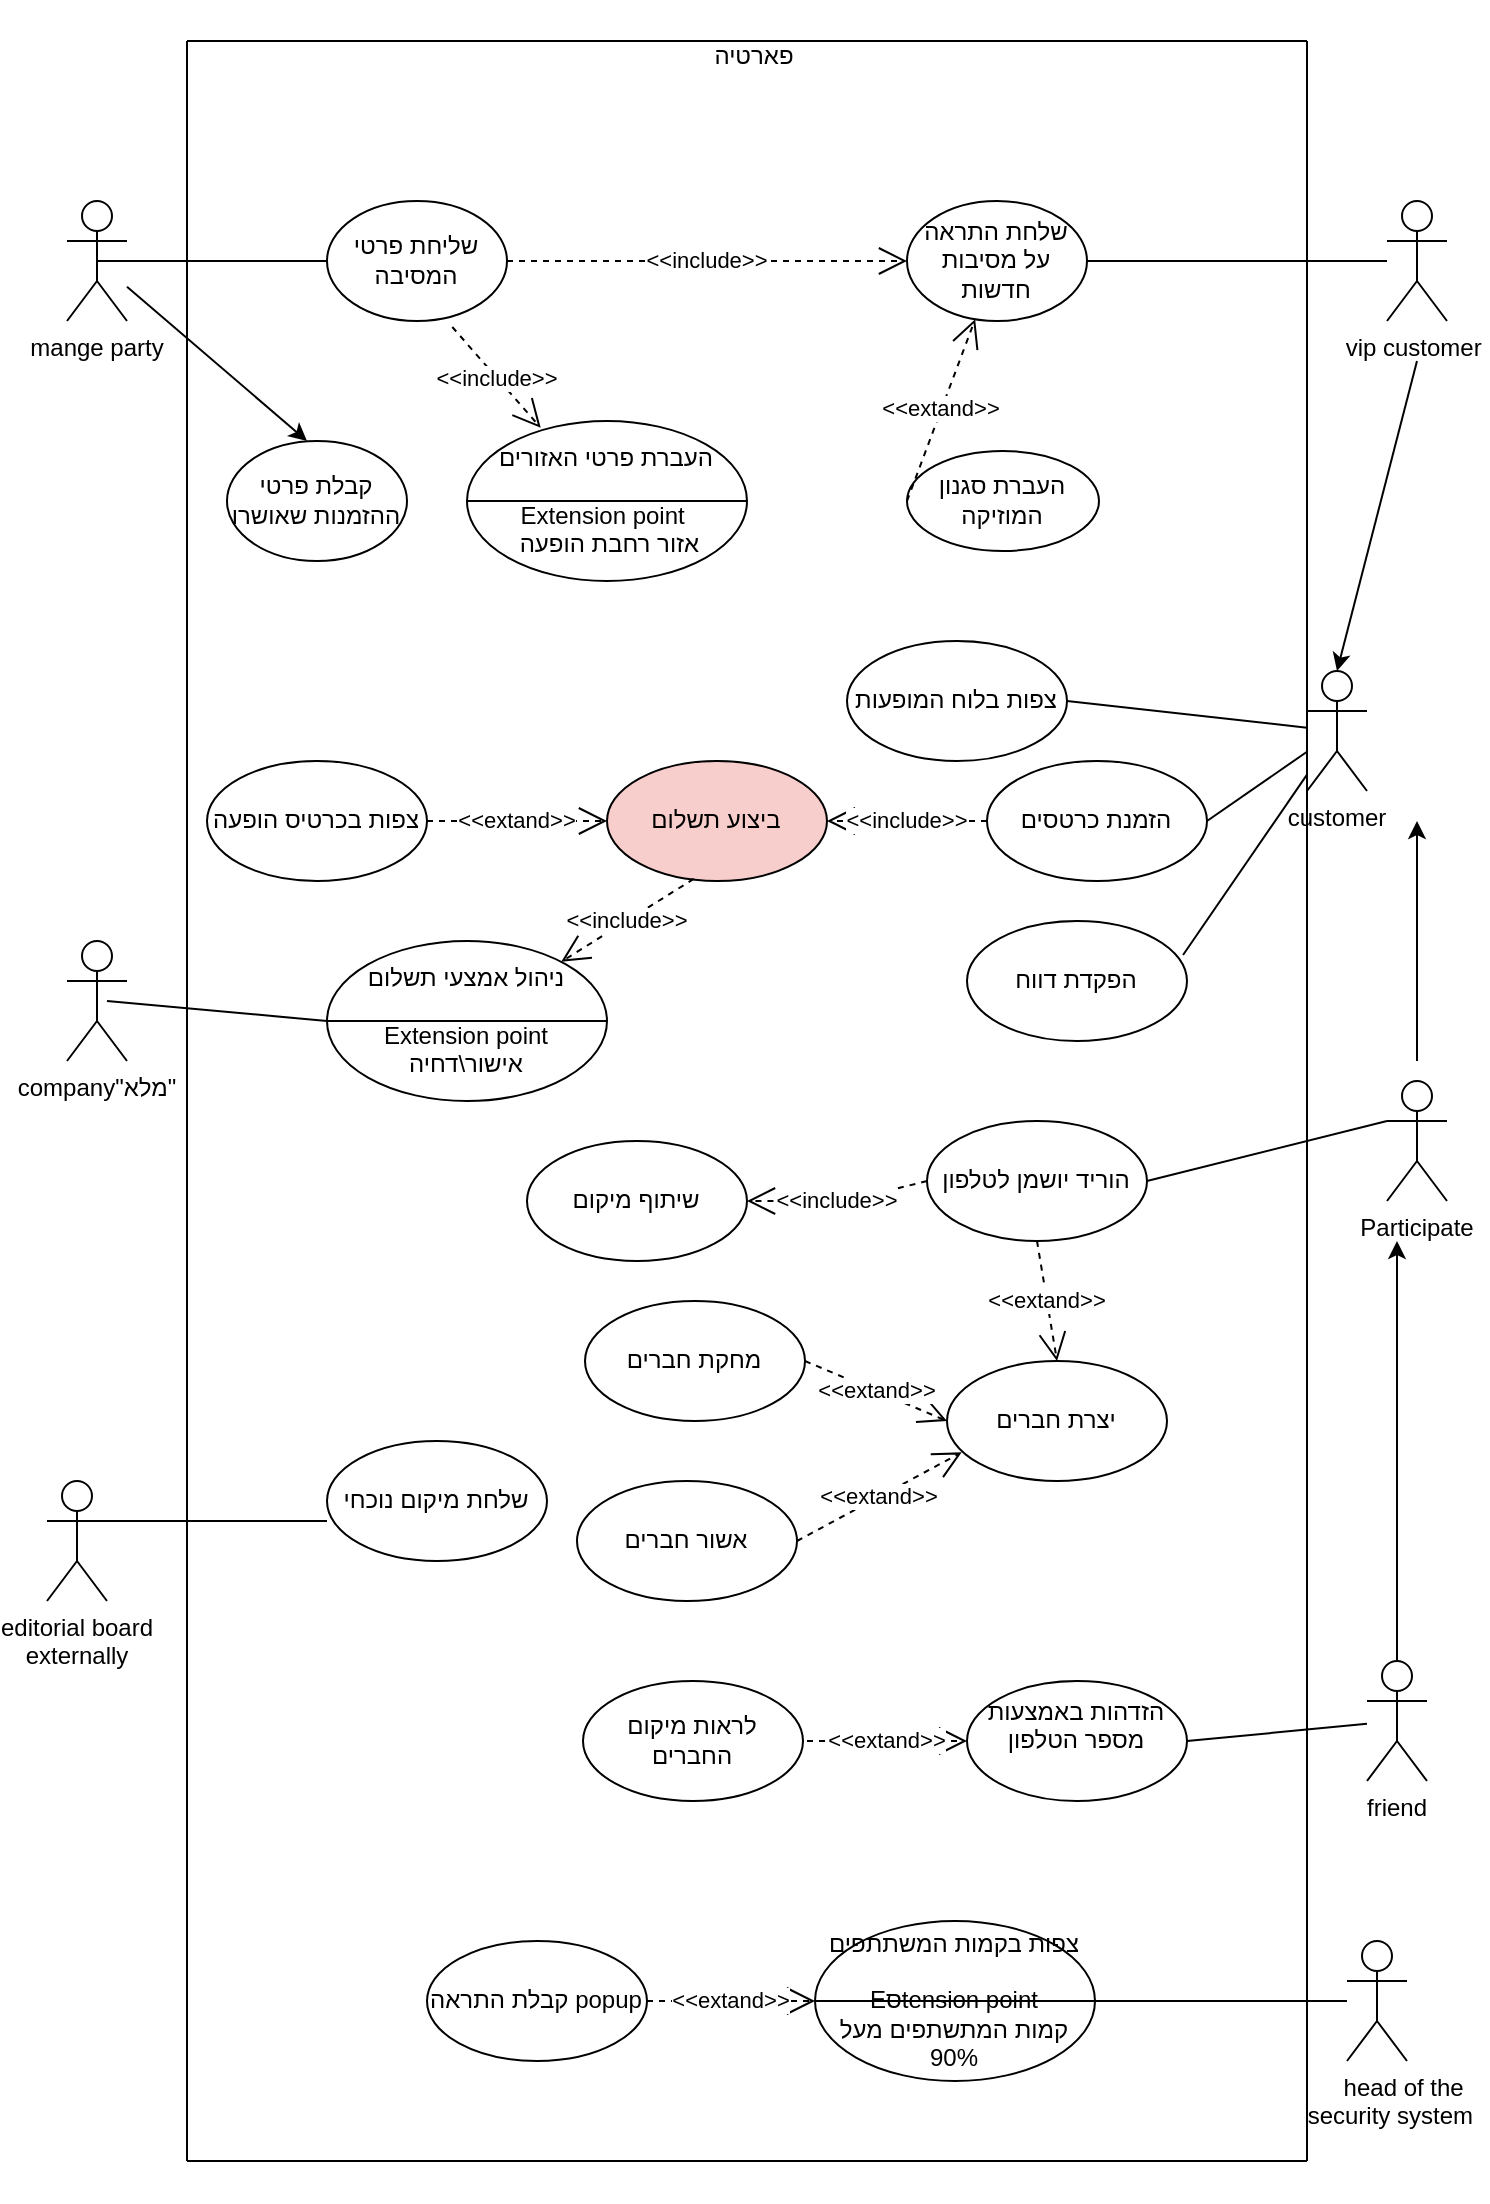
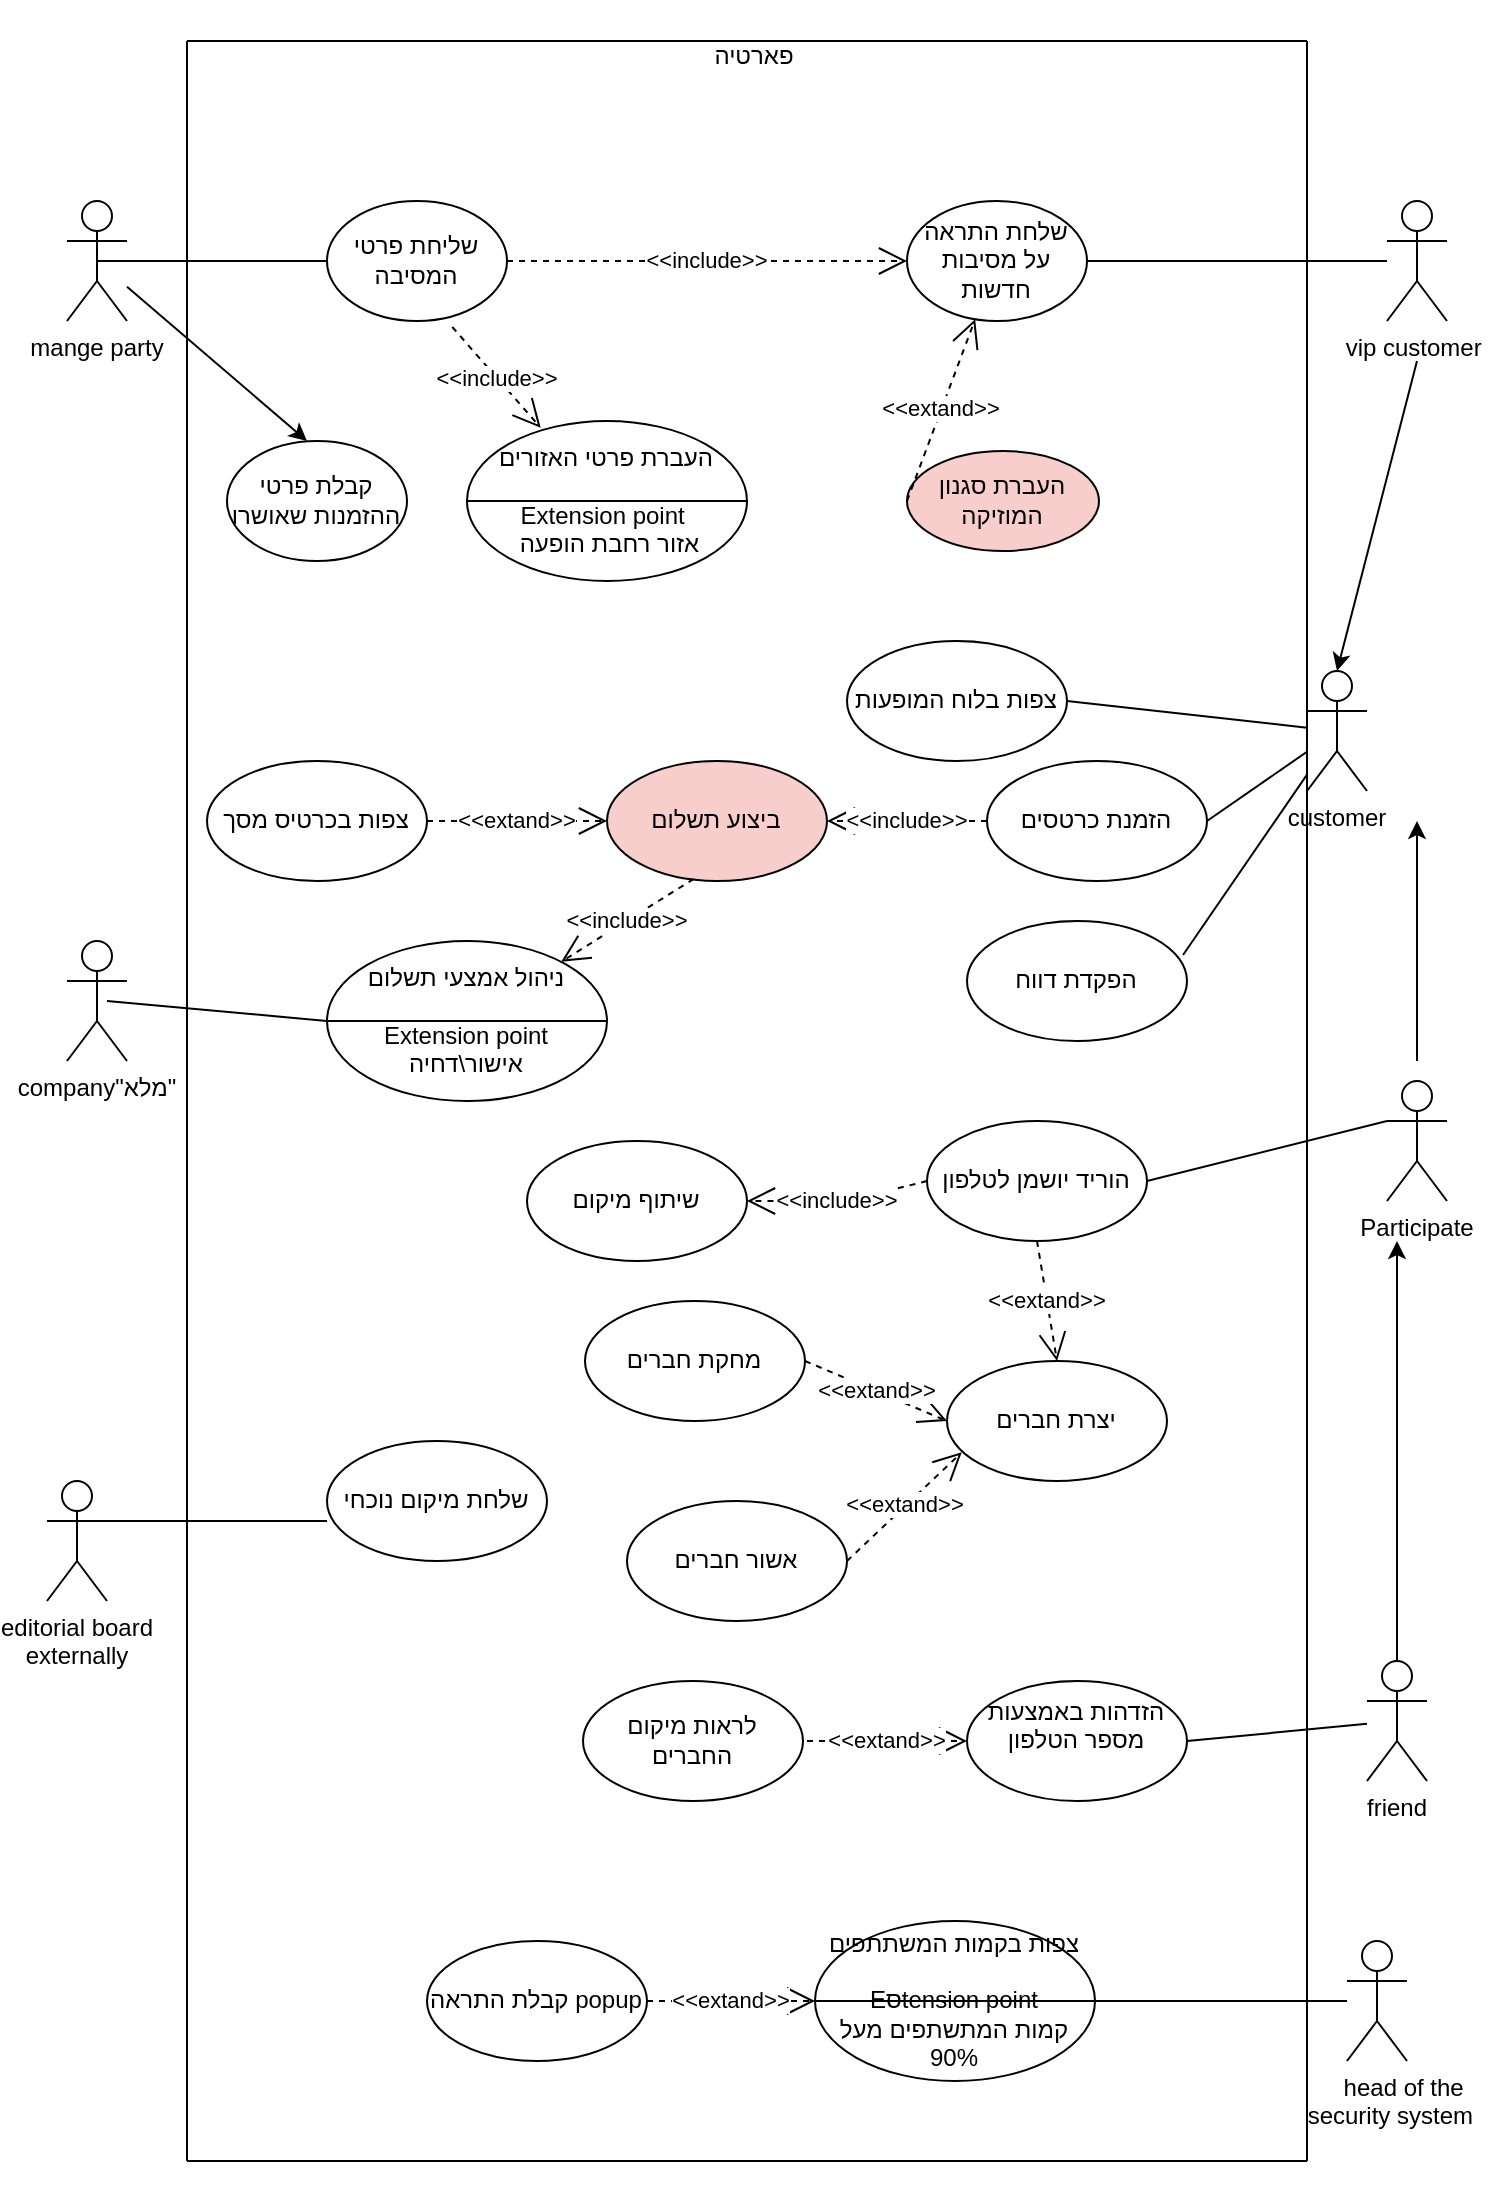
(1003, 501) -> (1003, 501)
(317, 821) -> (317, 821)
(687, 1541) -> (737, 1561)
